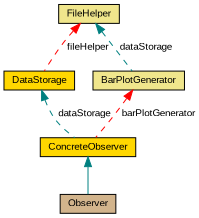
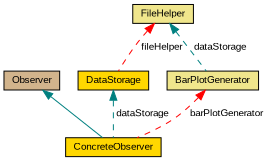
(88, 181) -> (77, 117)
